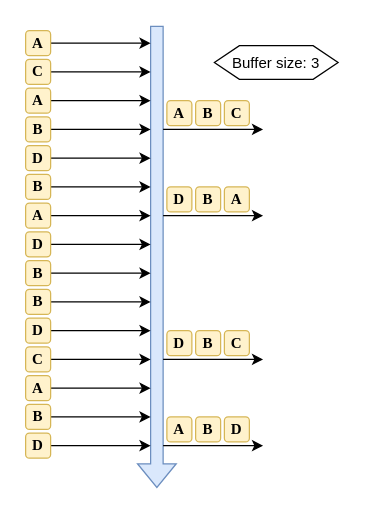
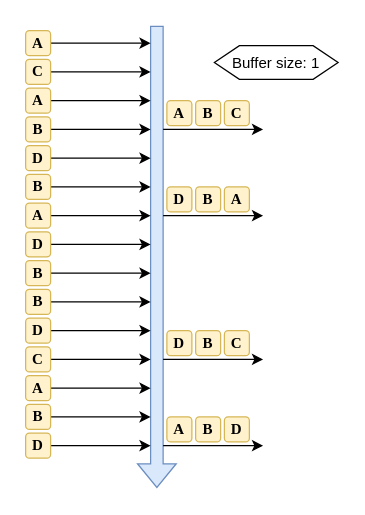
(276, 63) -> (276, 63)
